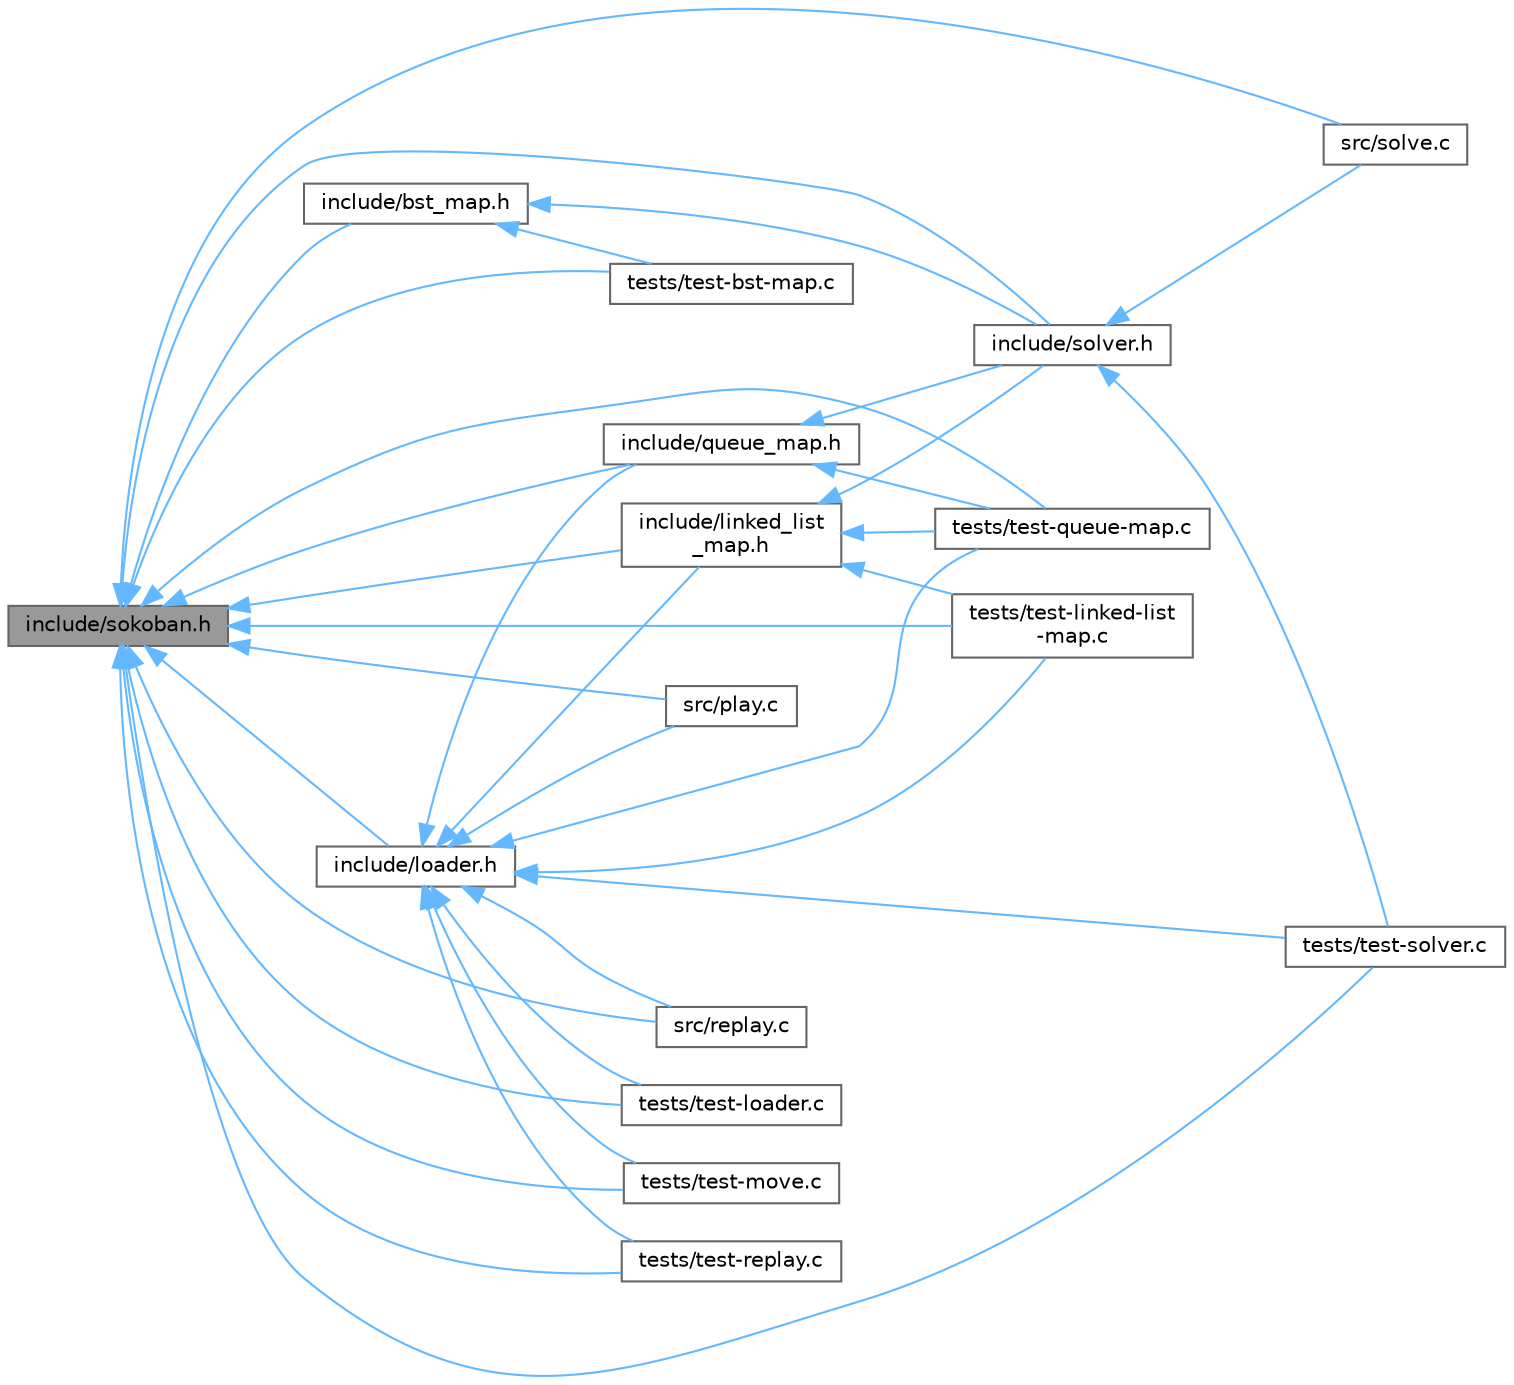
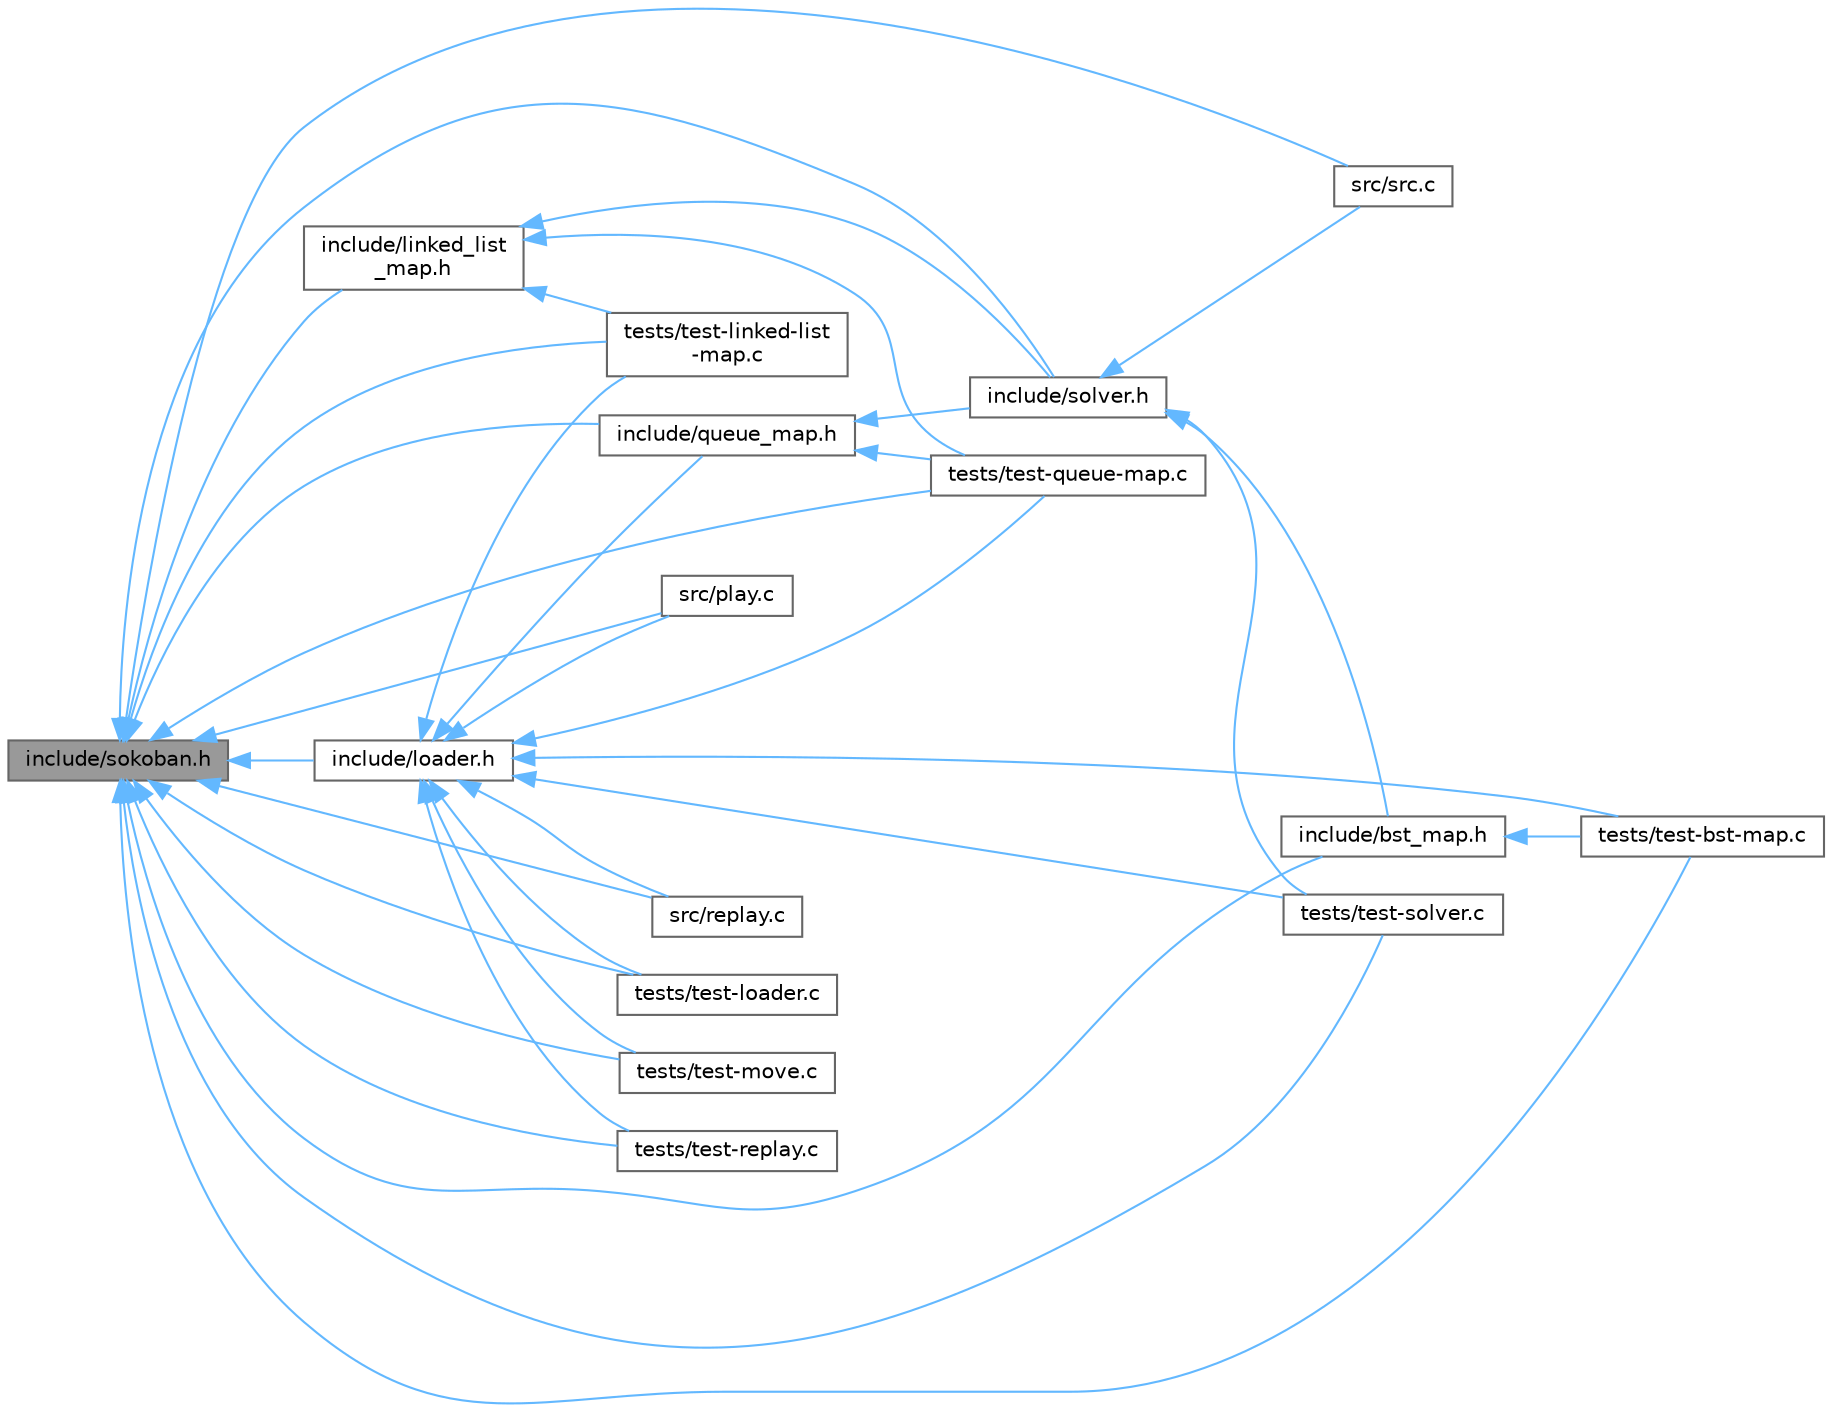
(1395, 145) -> (1393, 186)
(802, 232) -> (1321, 600)
(569, 705) -> (1078, 764)
